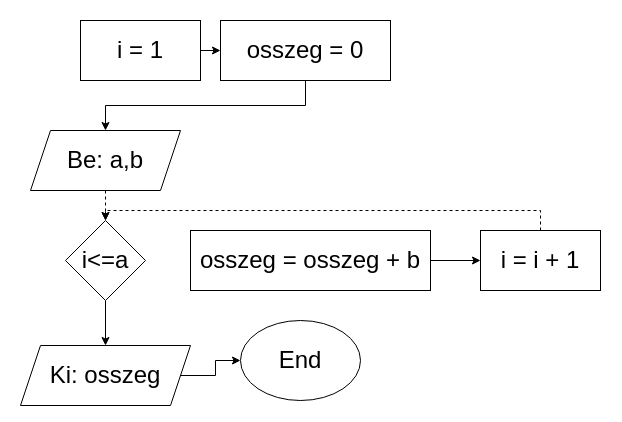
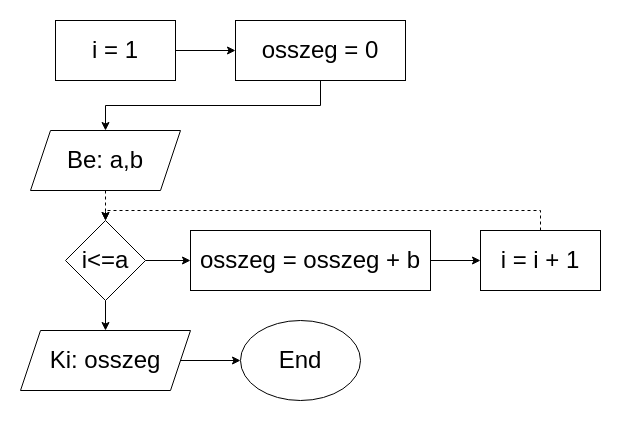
(141, 51) -> (116, 51)
(306, 51) -> (321, 51)
none -> (165, 261)
(106, 376) -> (106, 361)
